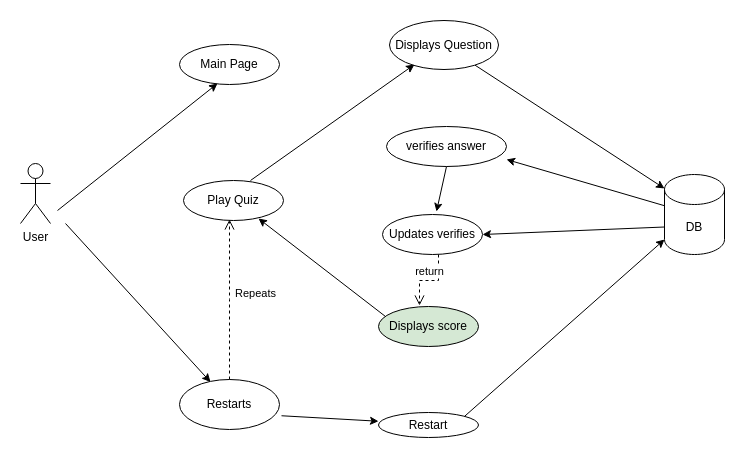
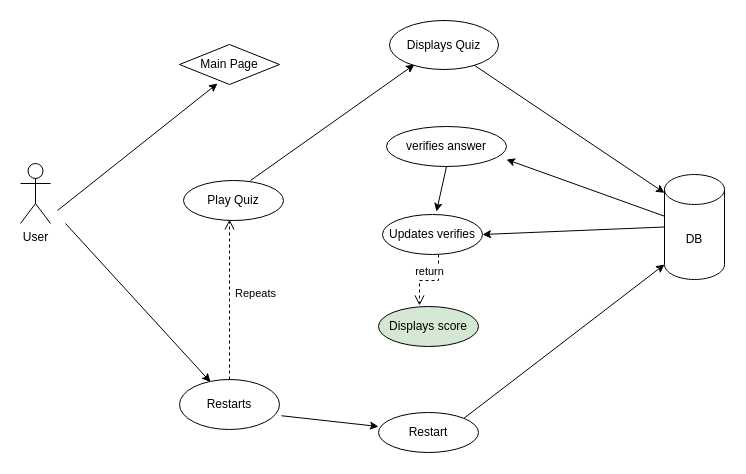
(444, 46) -> (444, 46)
(230, 65) -> (230, 65)
(695, 215) -> (695, 227)
(325, 269) -> none
(429, 425) -> (429, 433)
